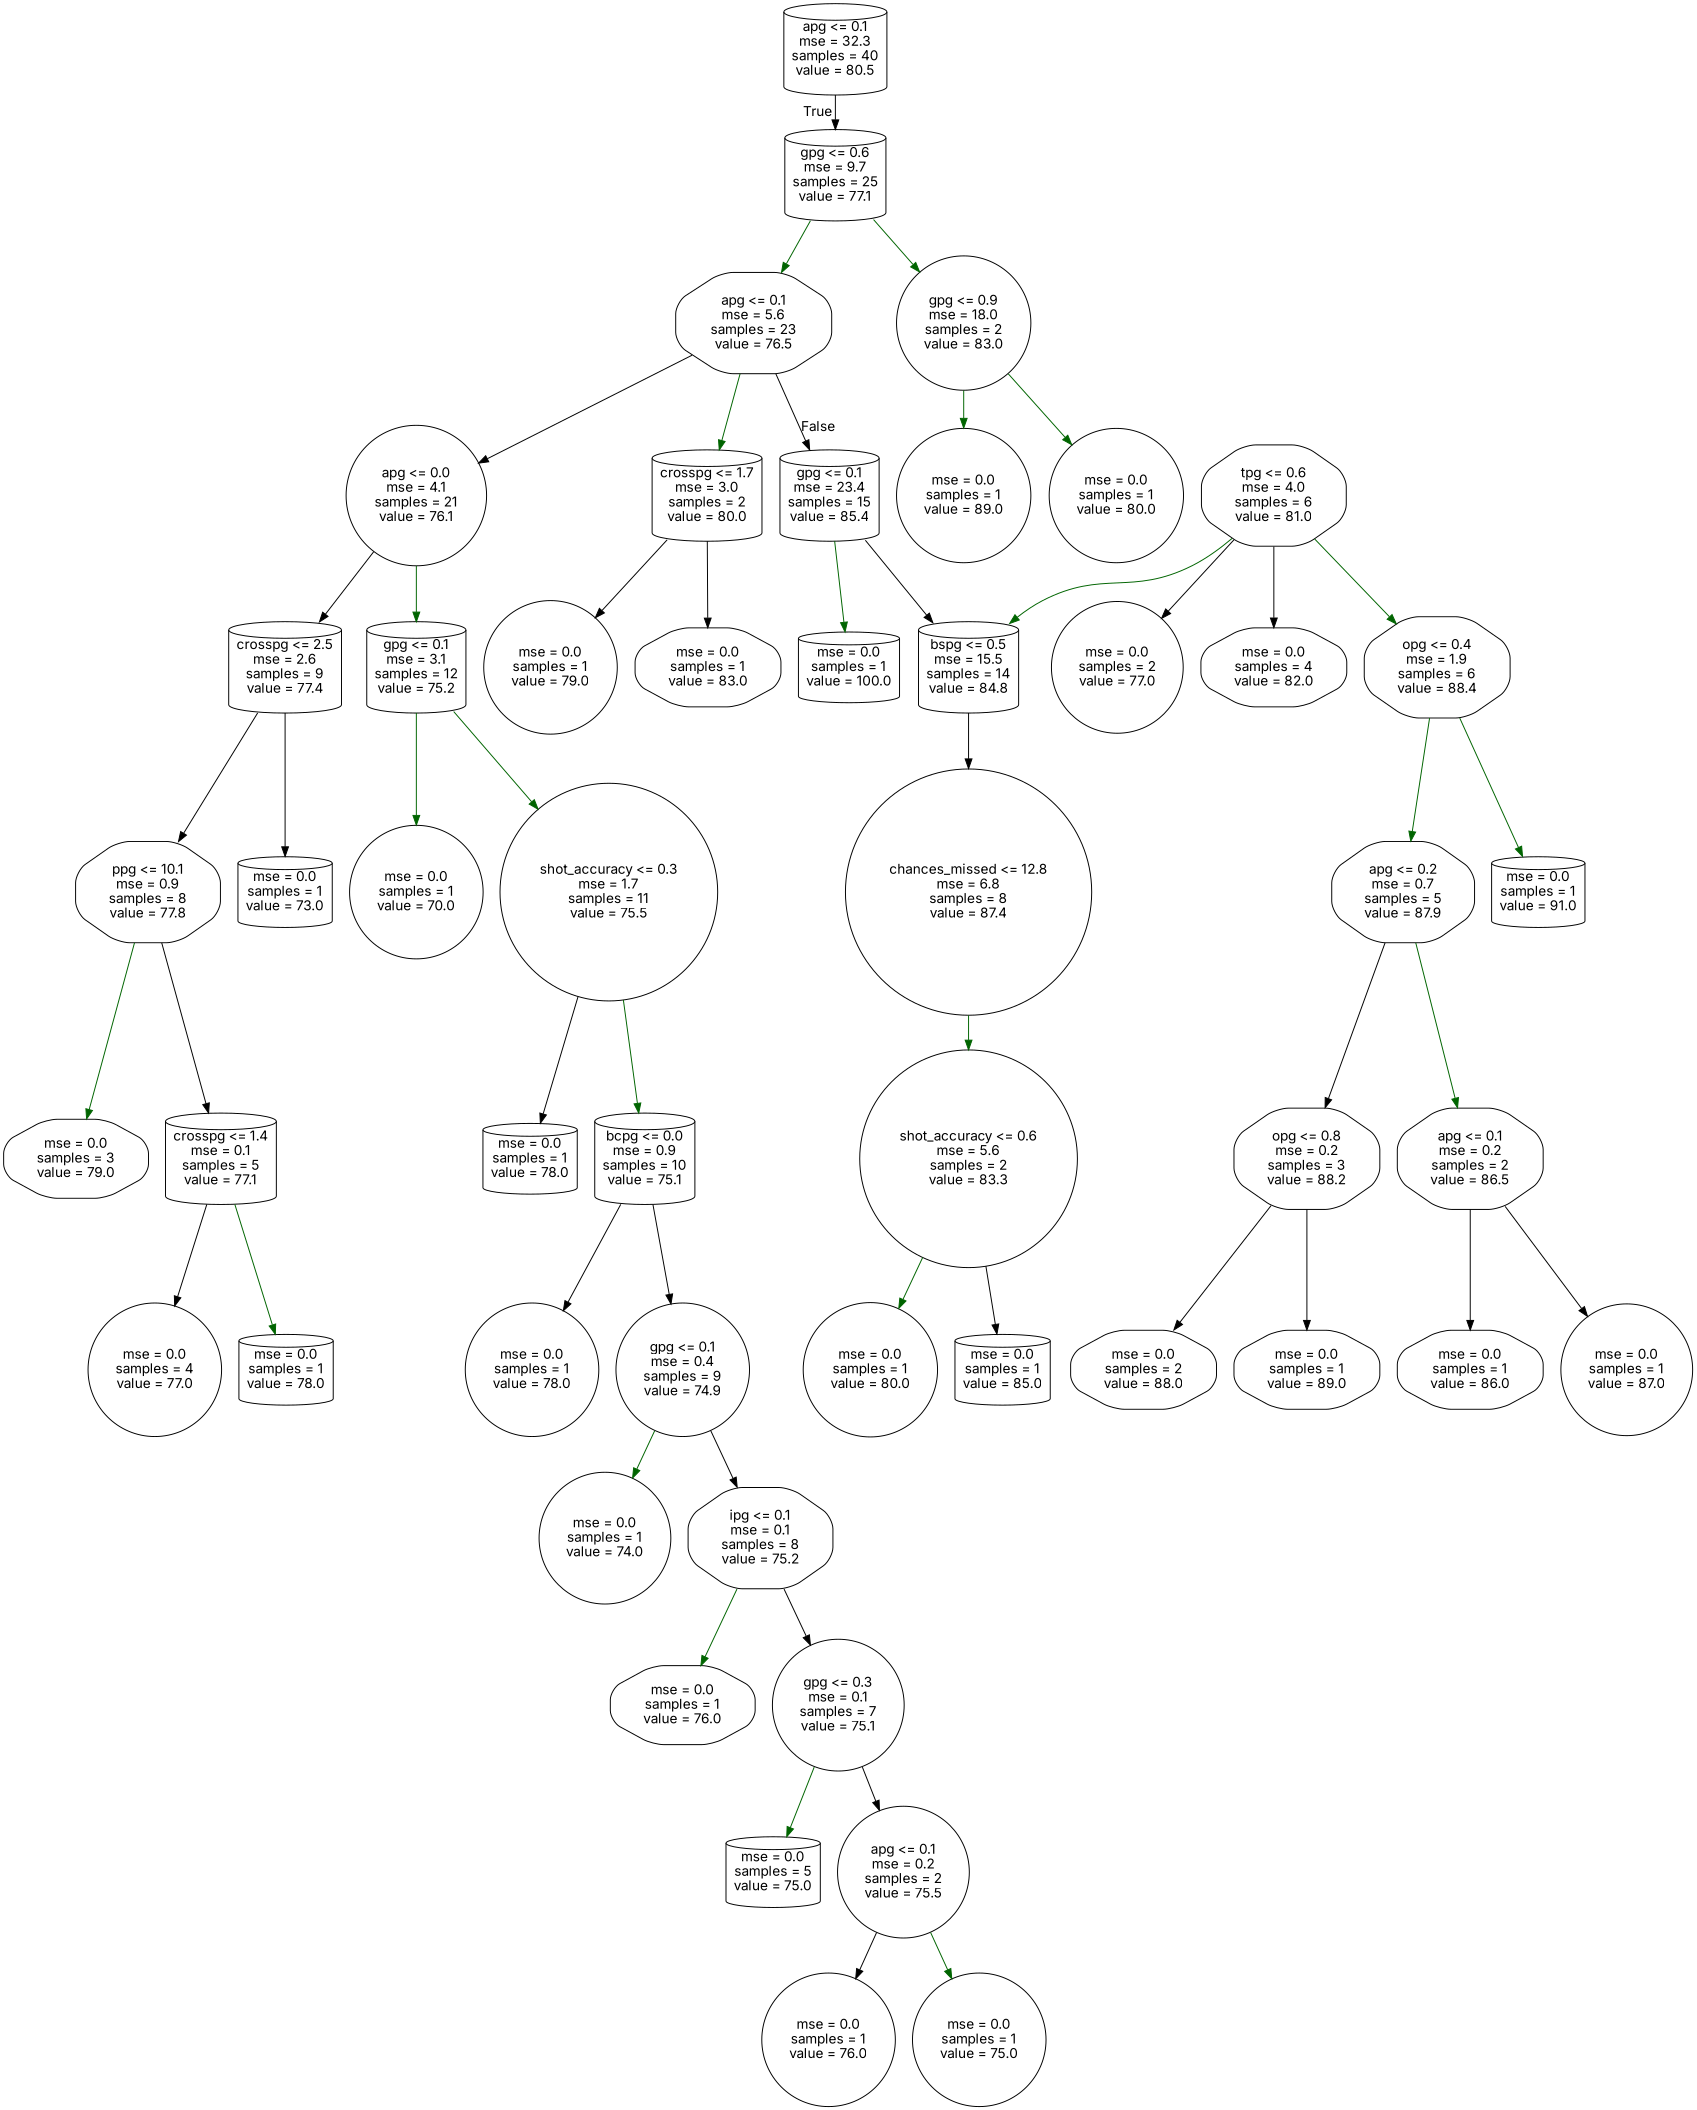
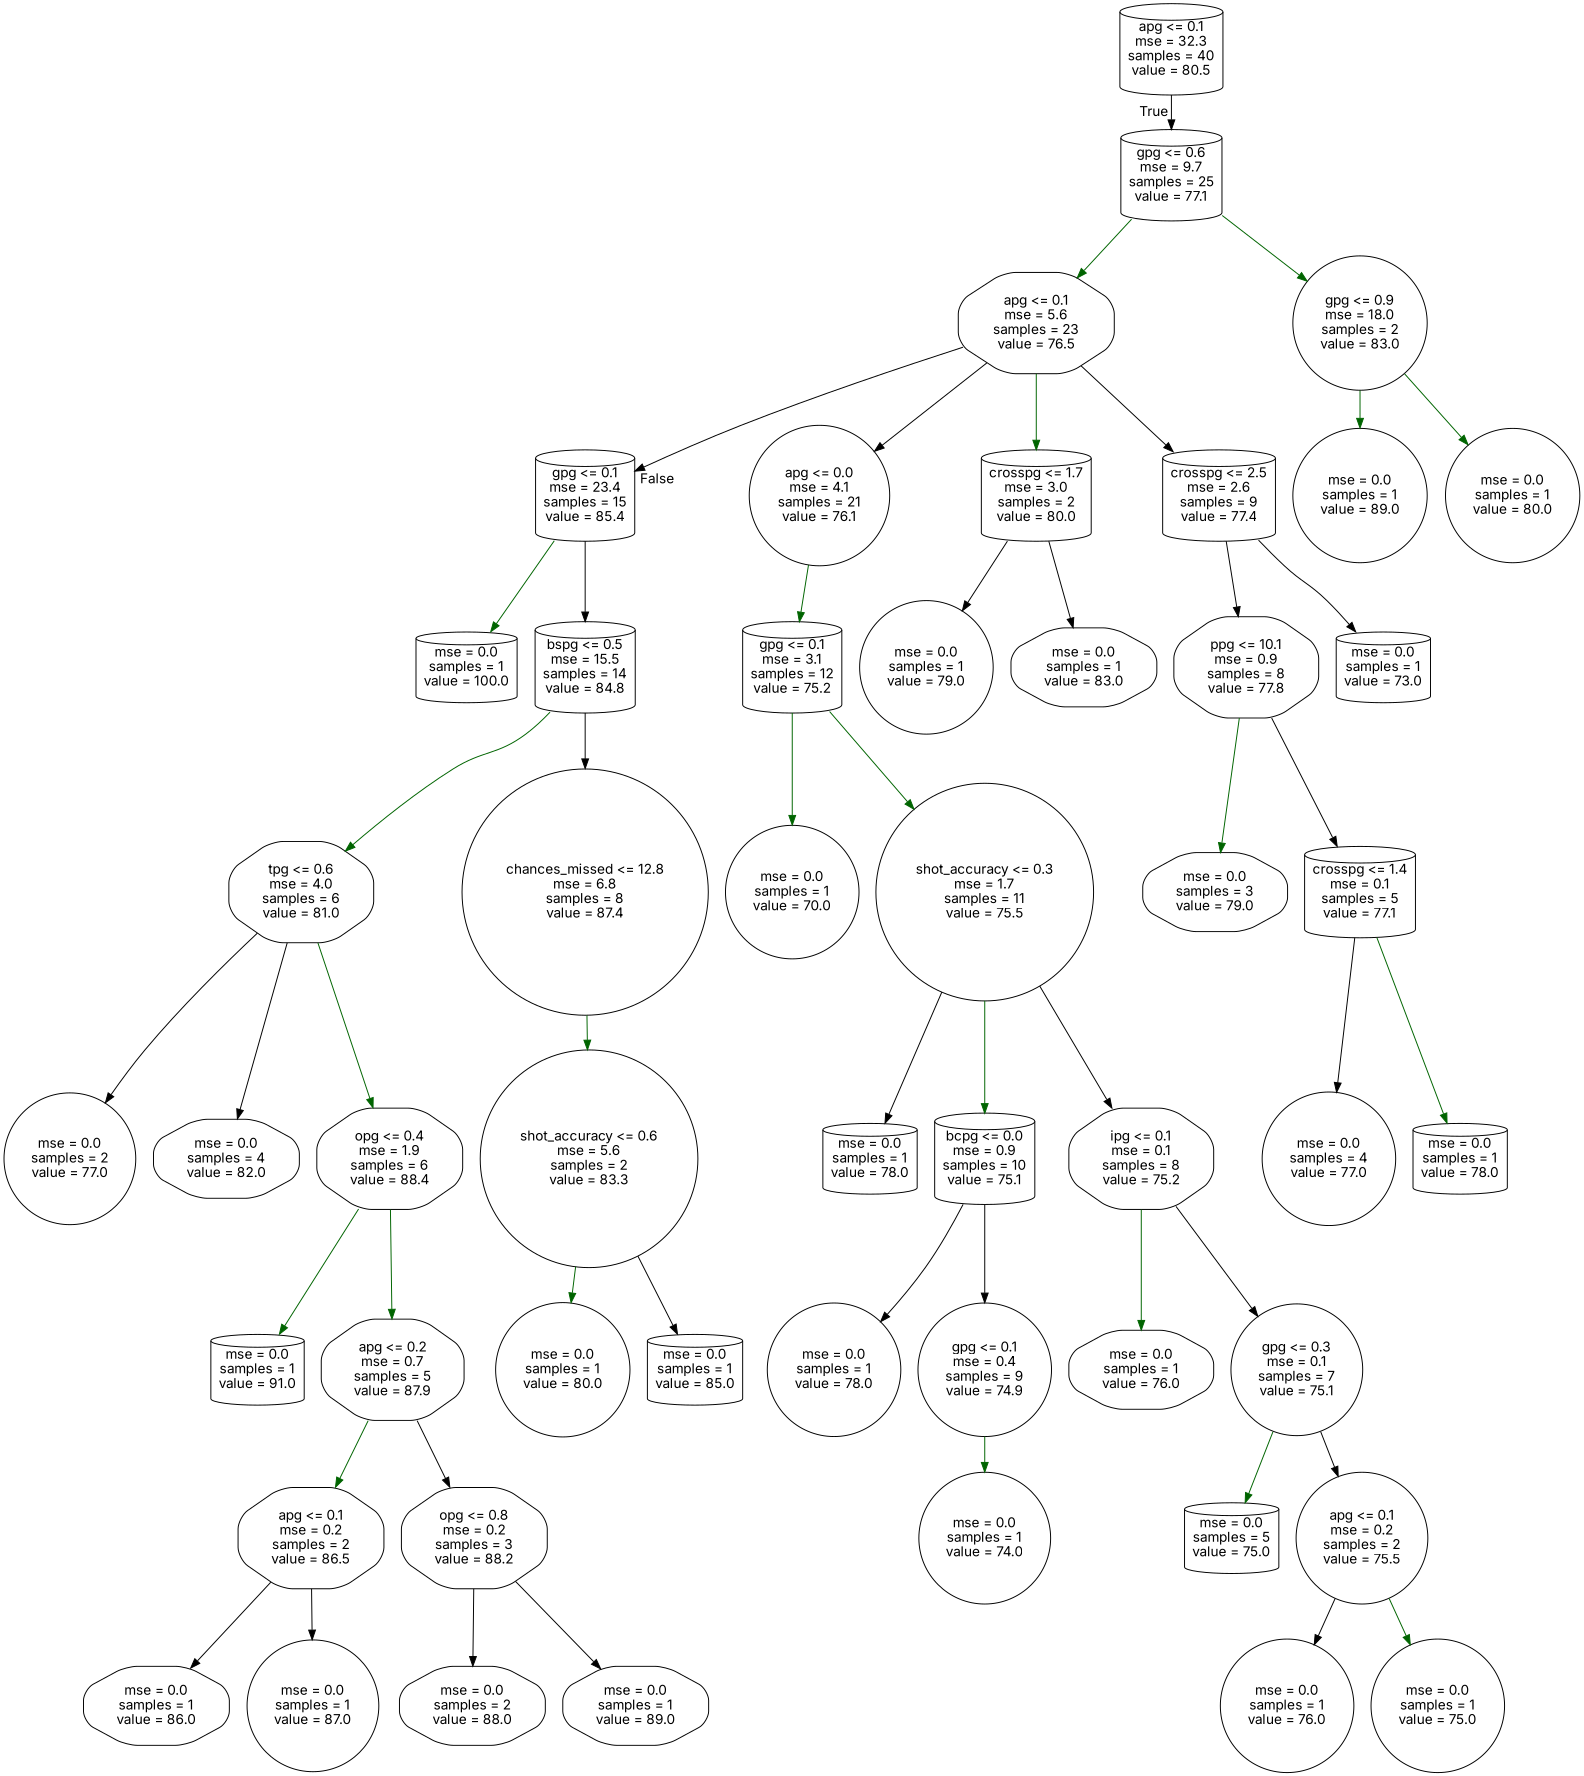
(1126, 582) -> (448, 772)
(350, 583) -> (1123, 405)
(722, 1455) -> (1073, 1043)
